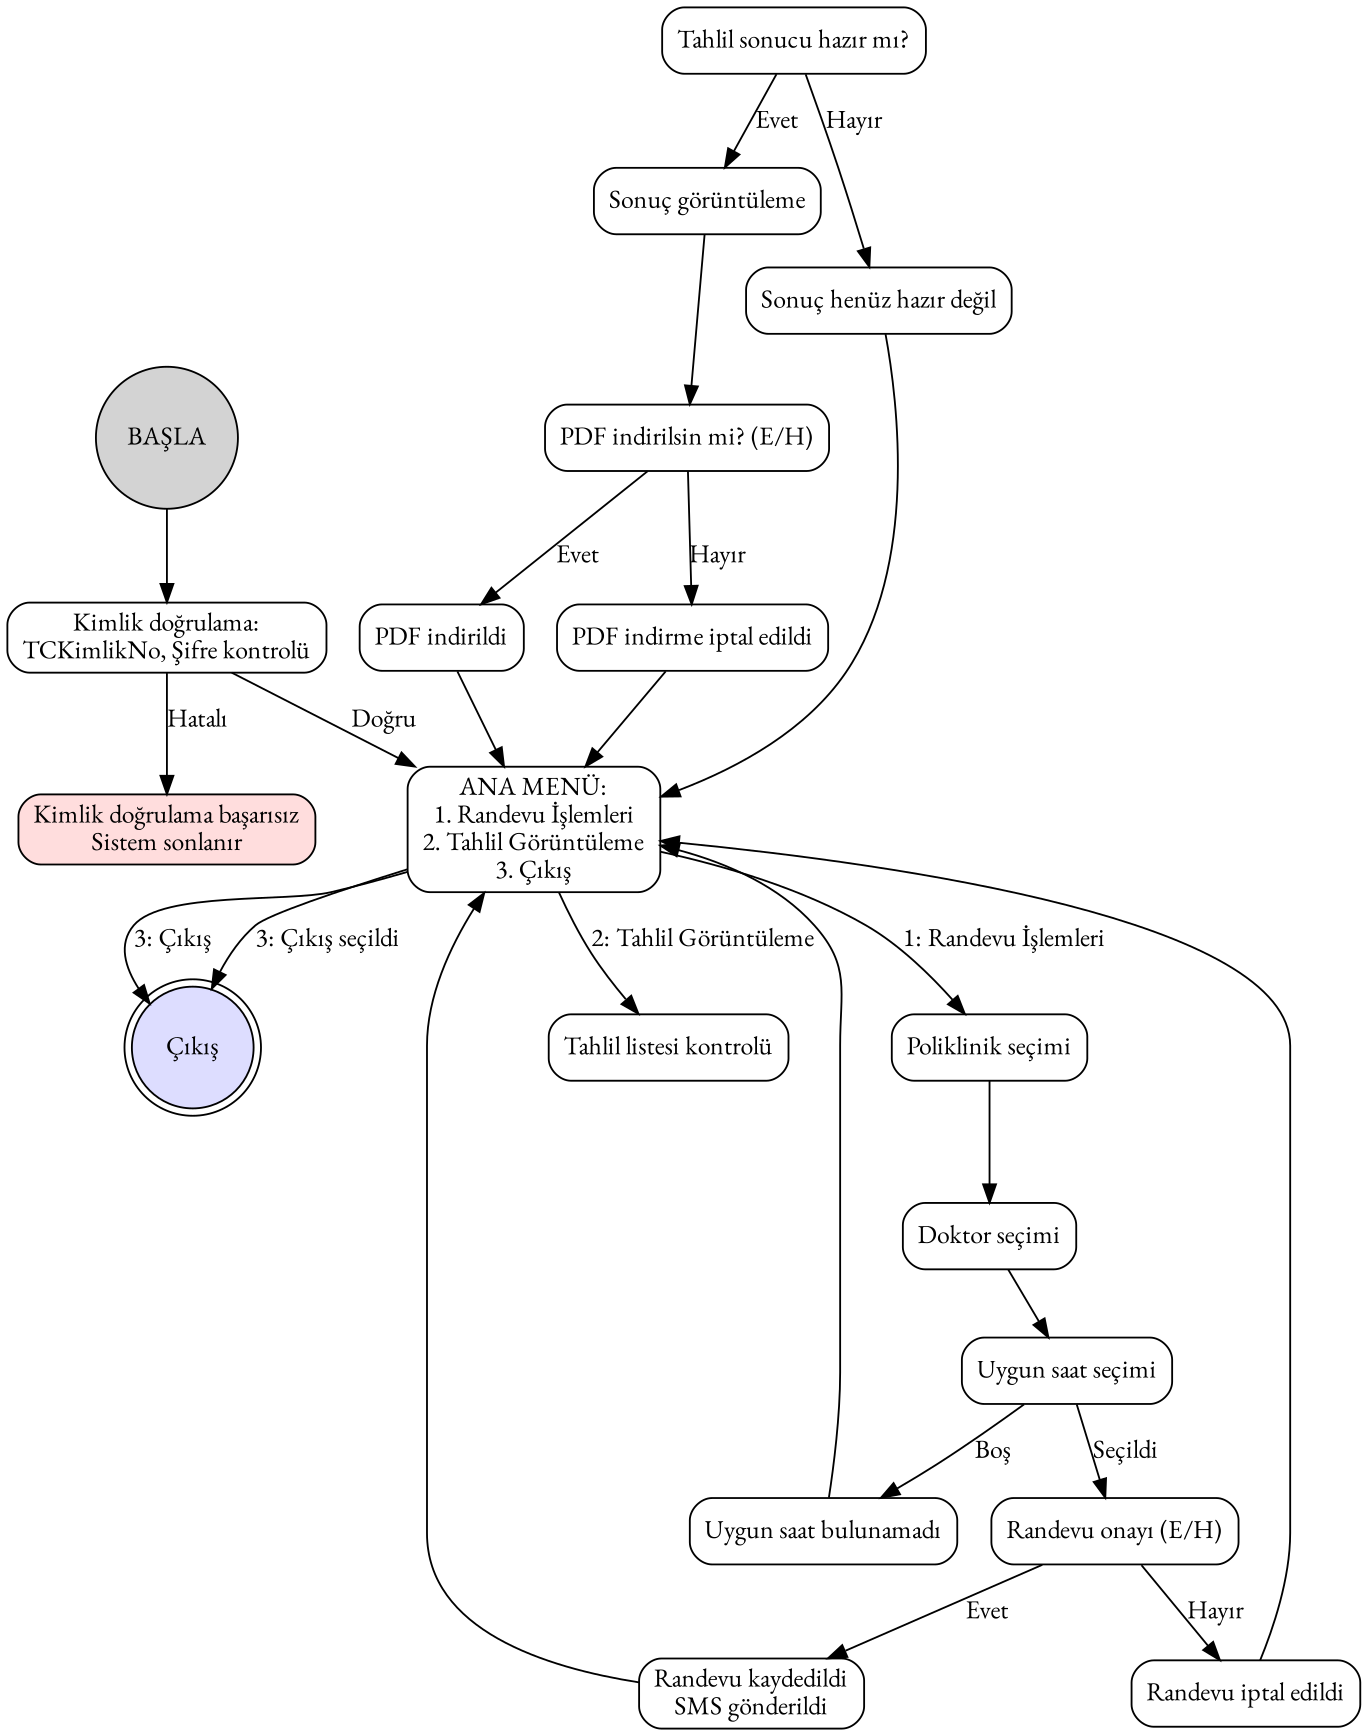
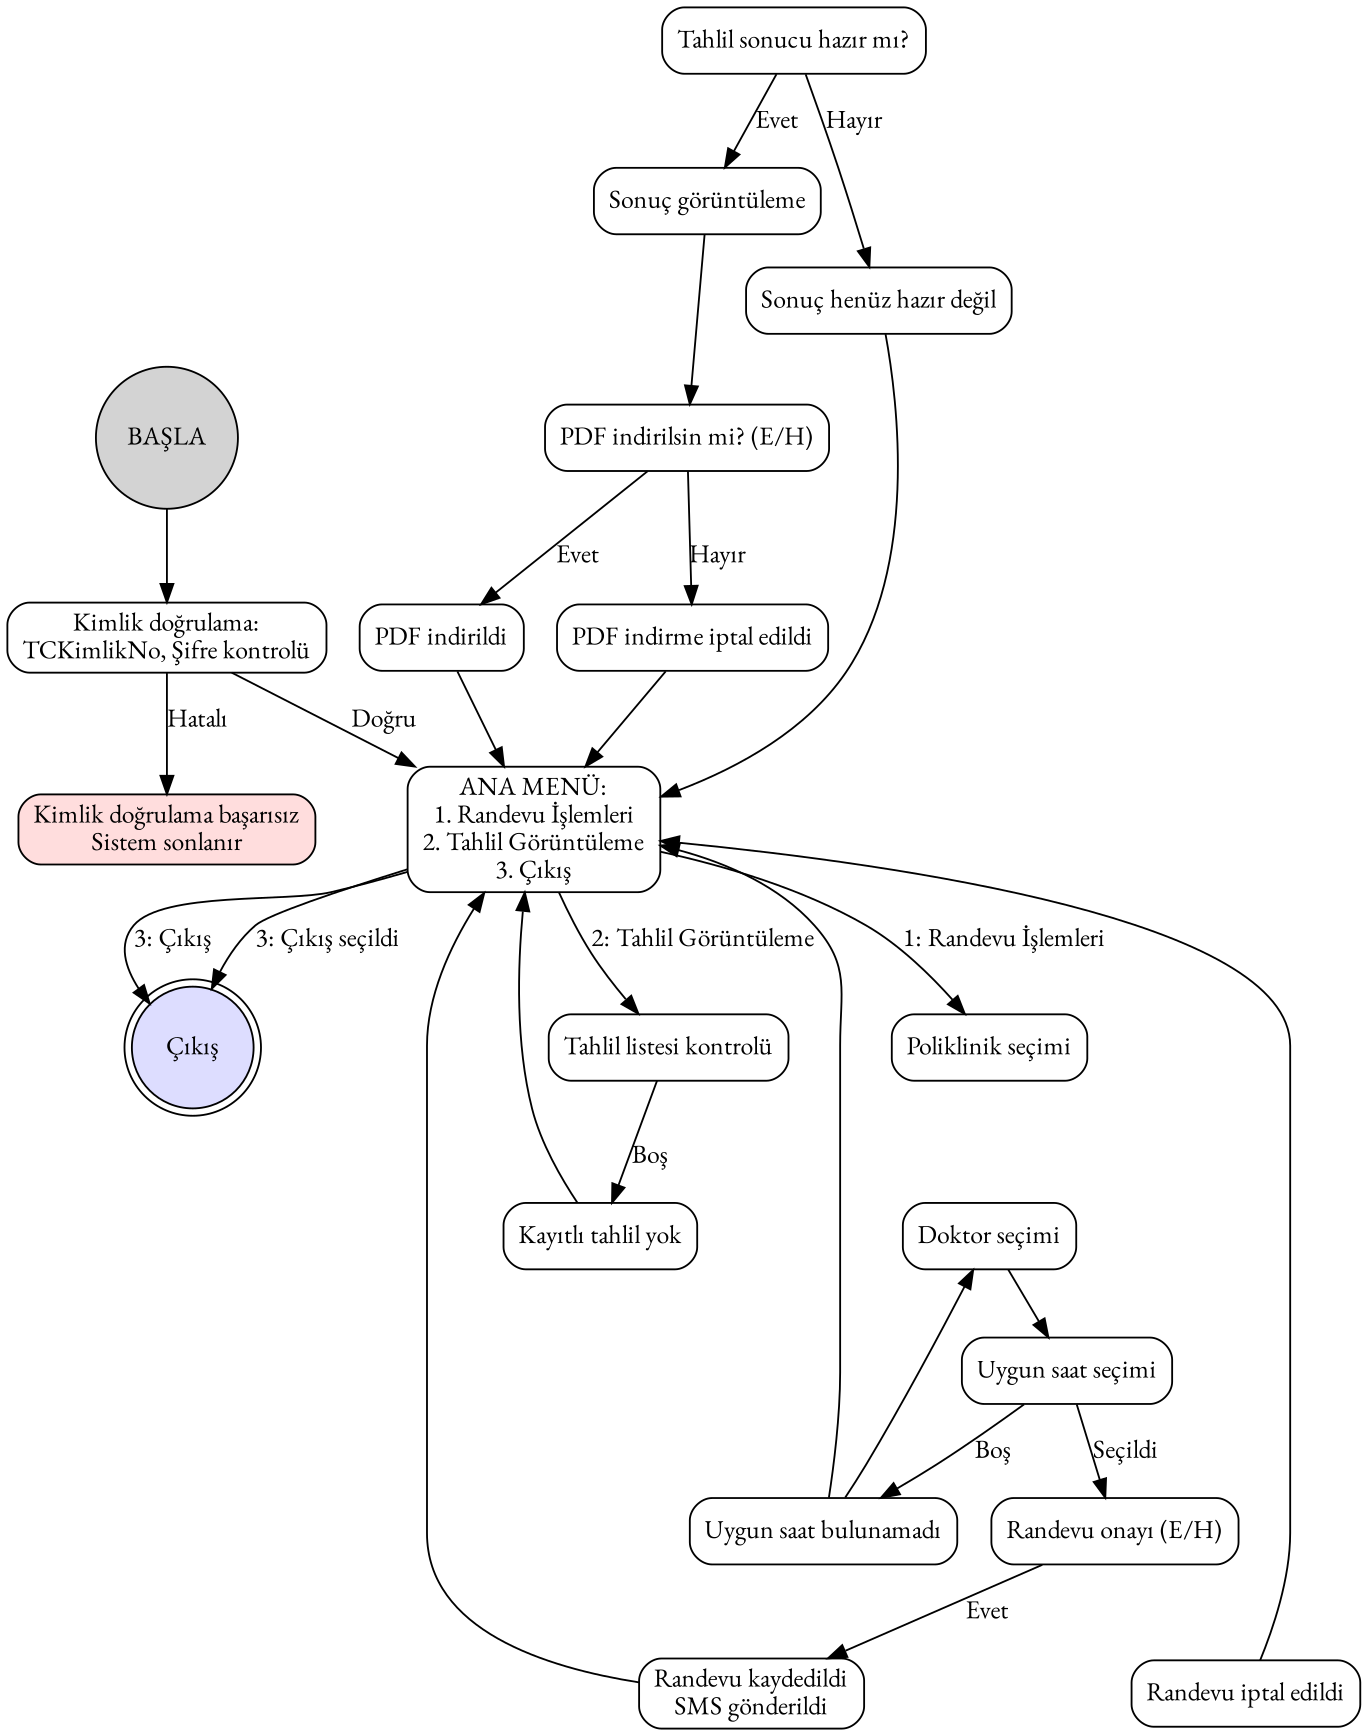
(990, 1132) -> (907, 1393)
none -> (600, 1236)
(1175, 1605) -> none
